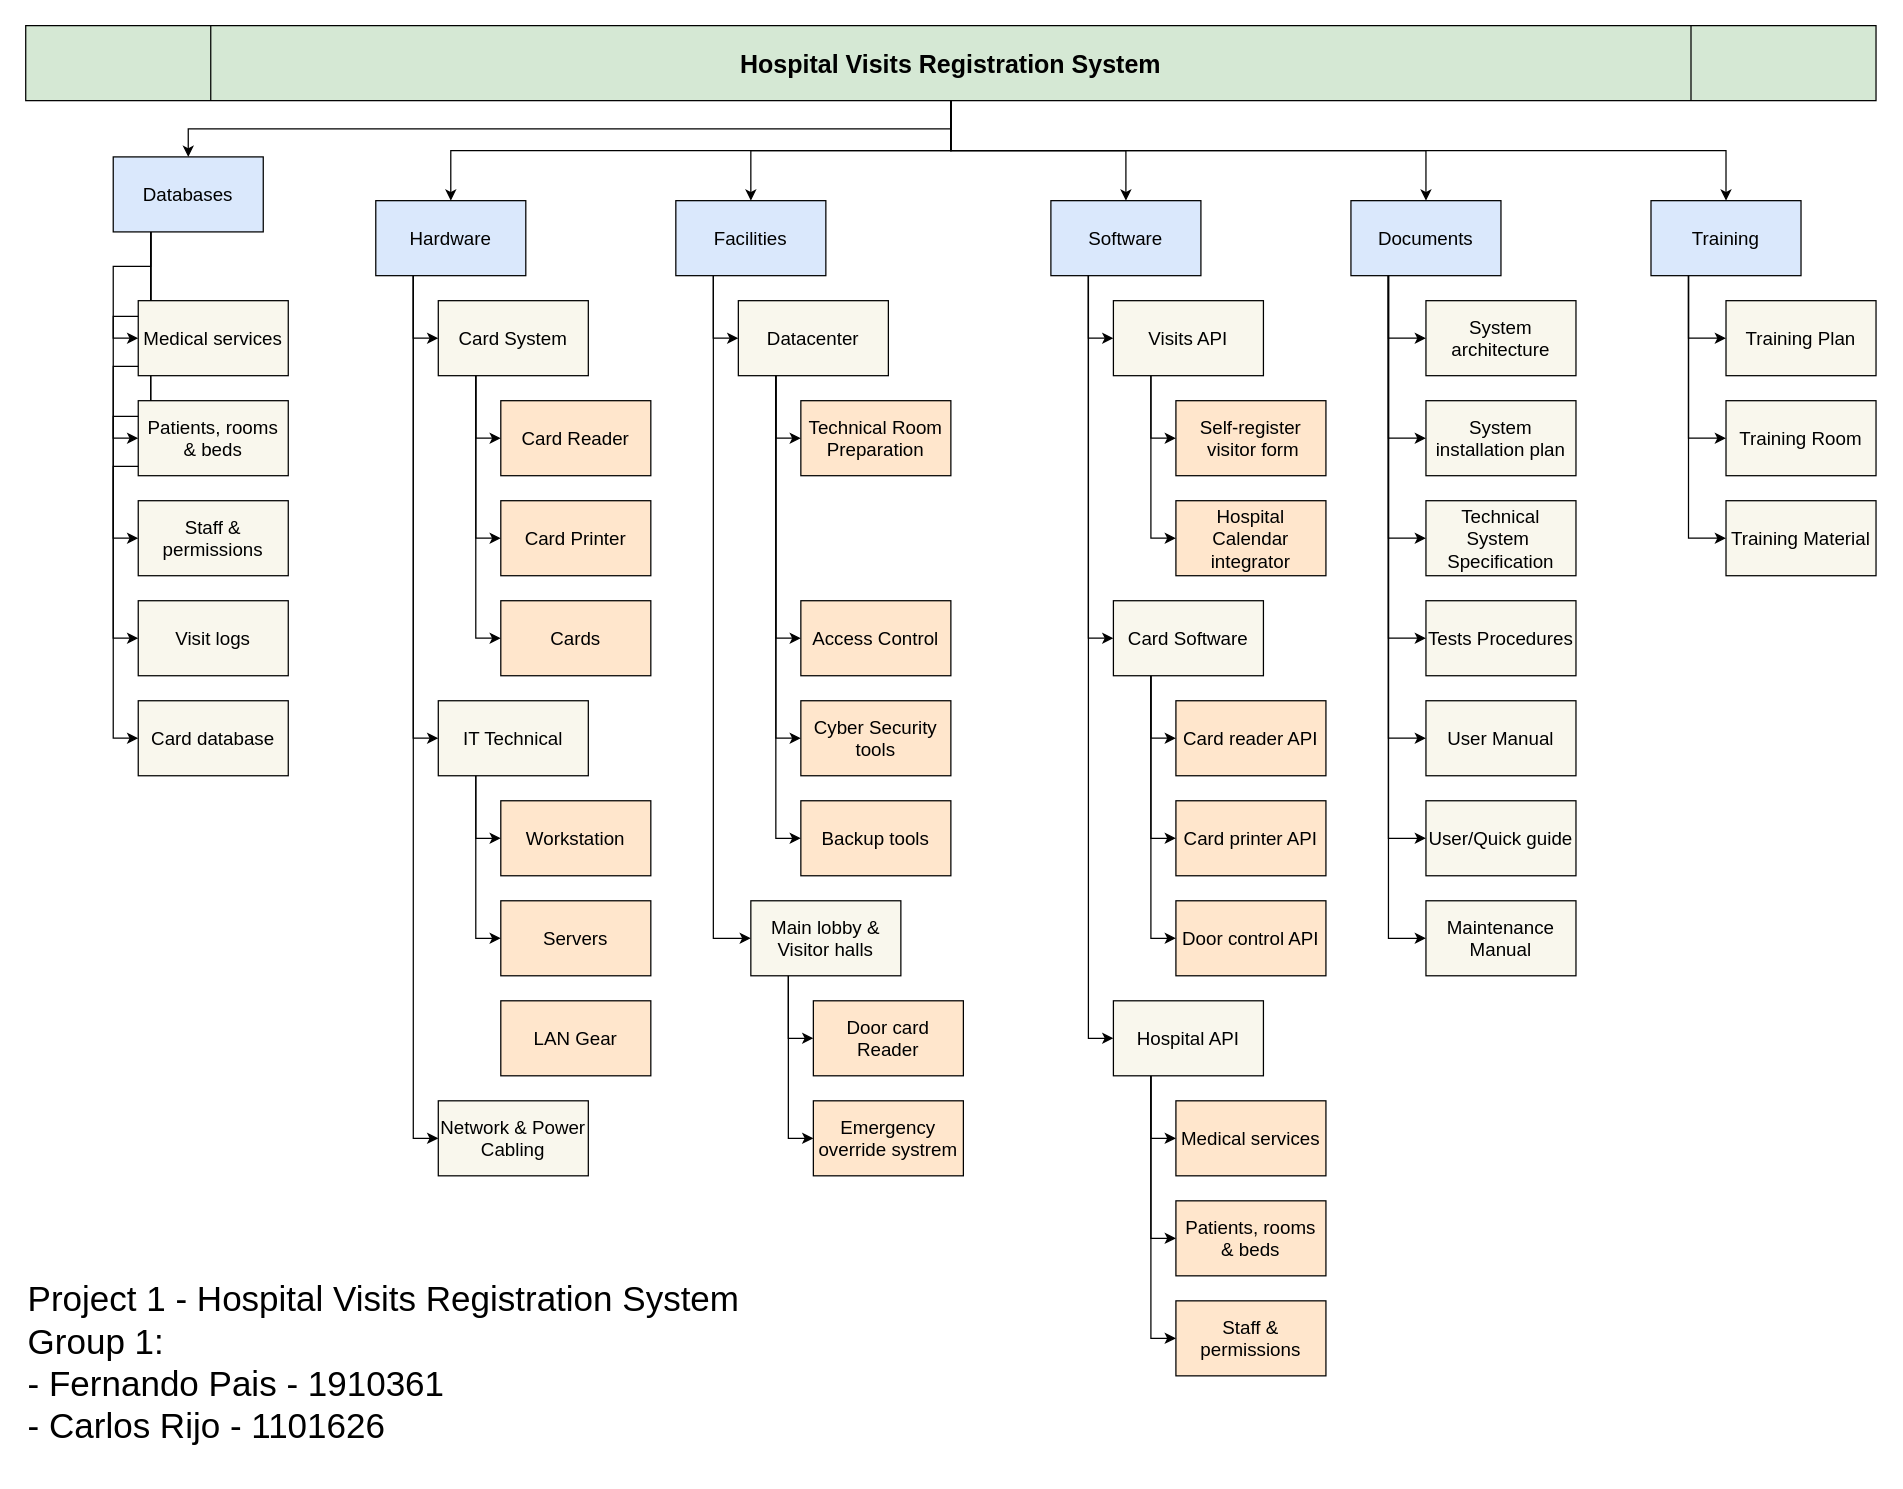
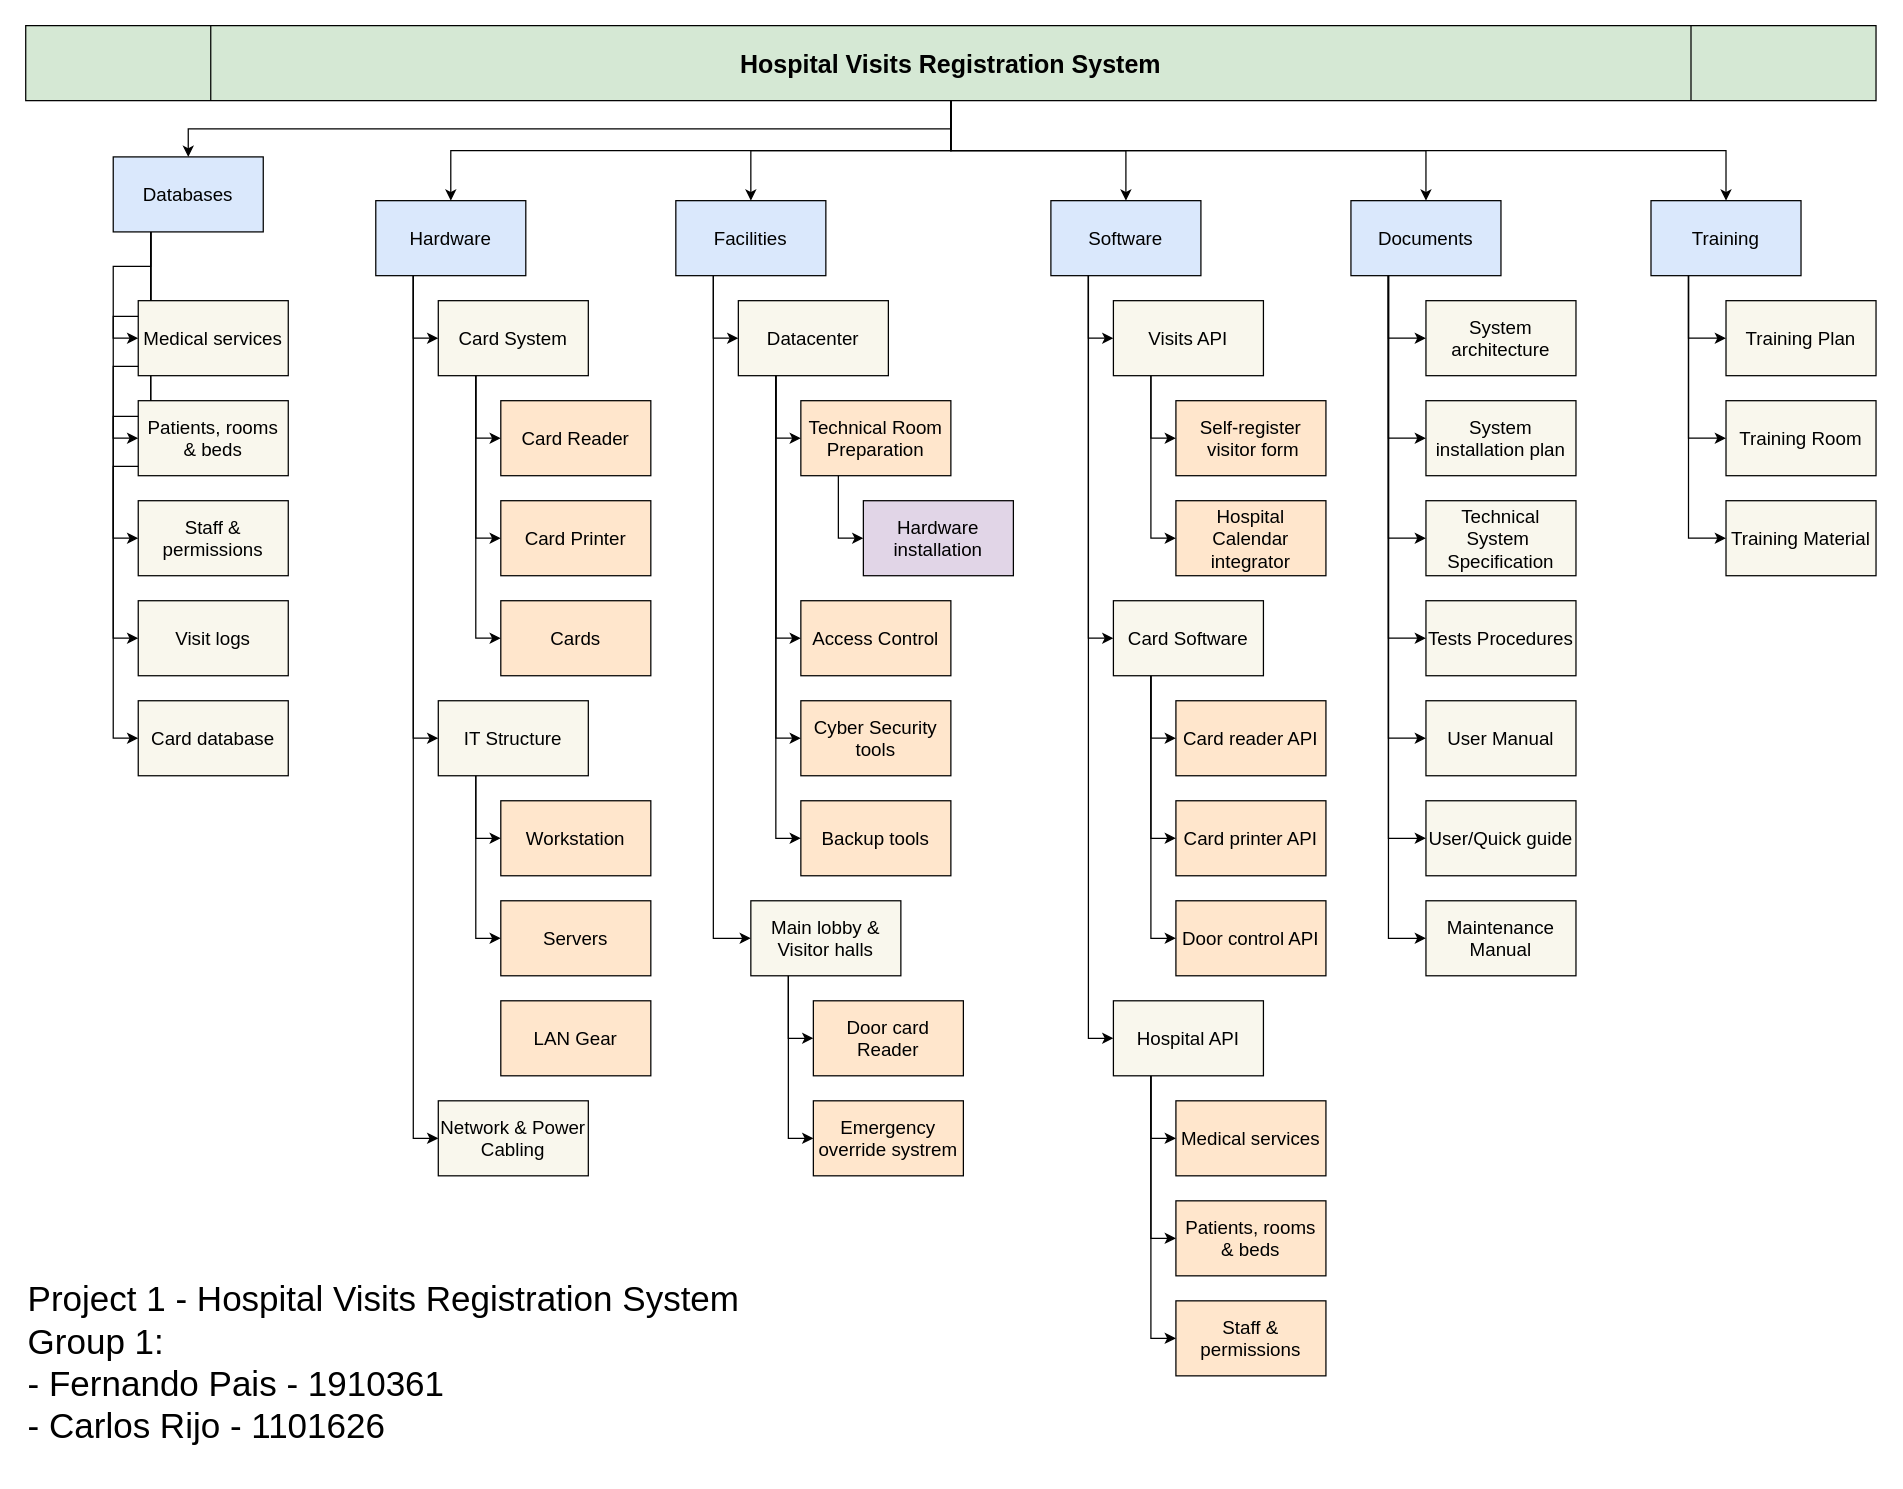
none -> (838, 515)
none -> (938, 538)
(513, 738) -> (513, 738)
